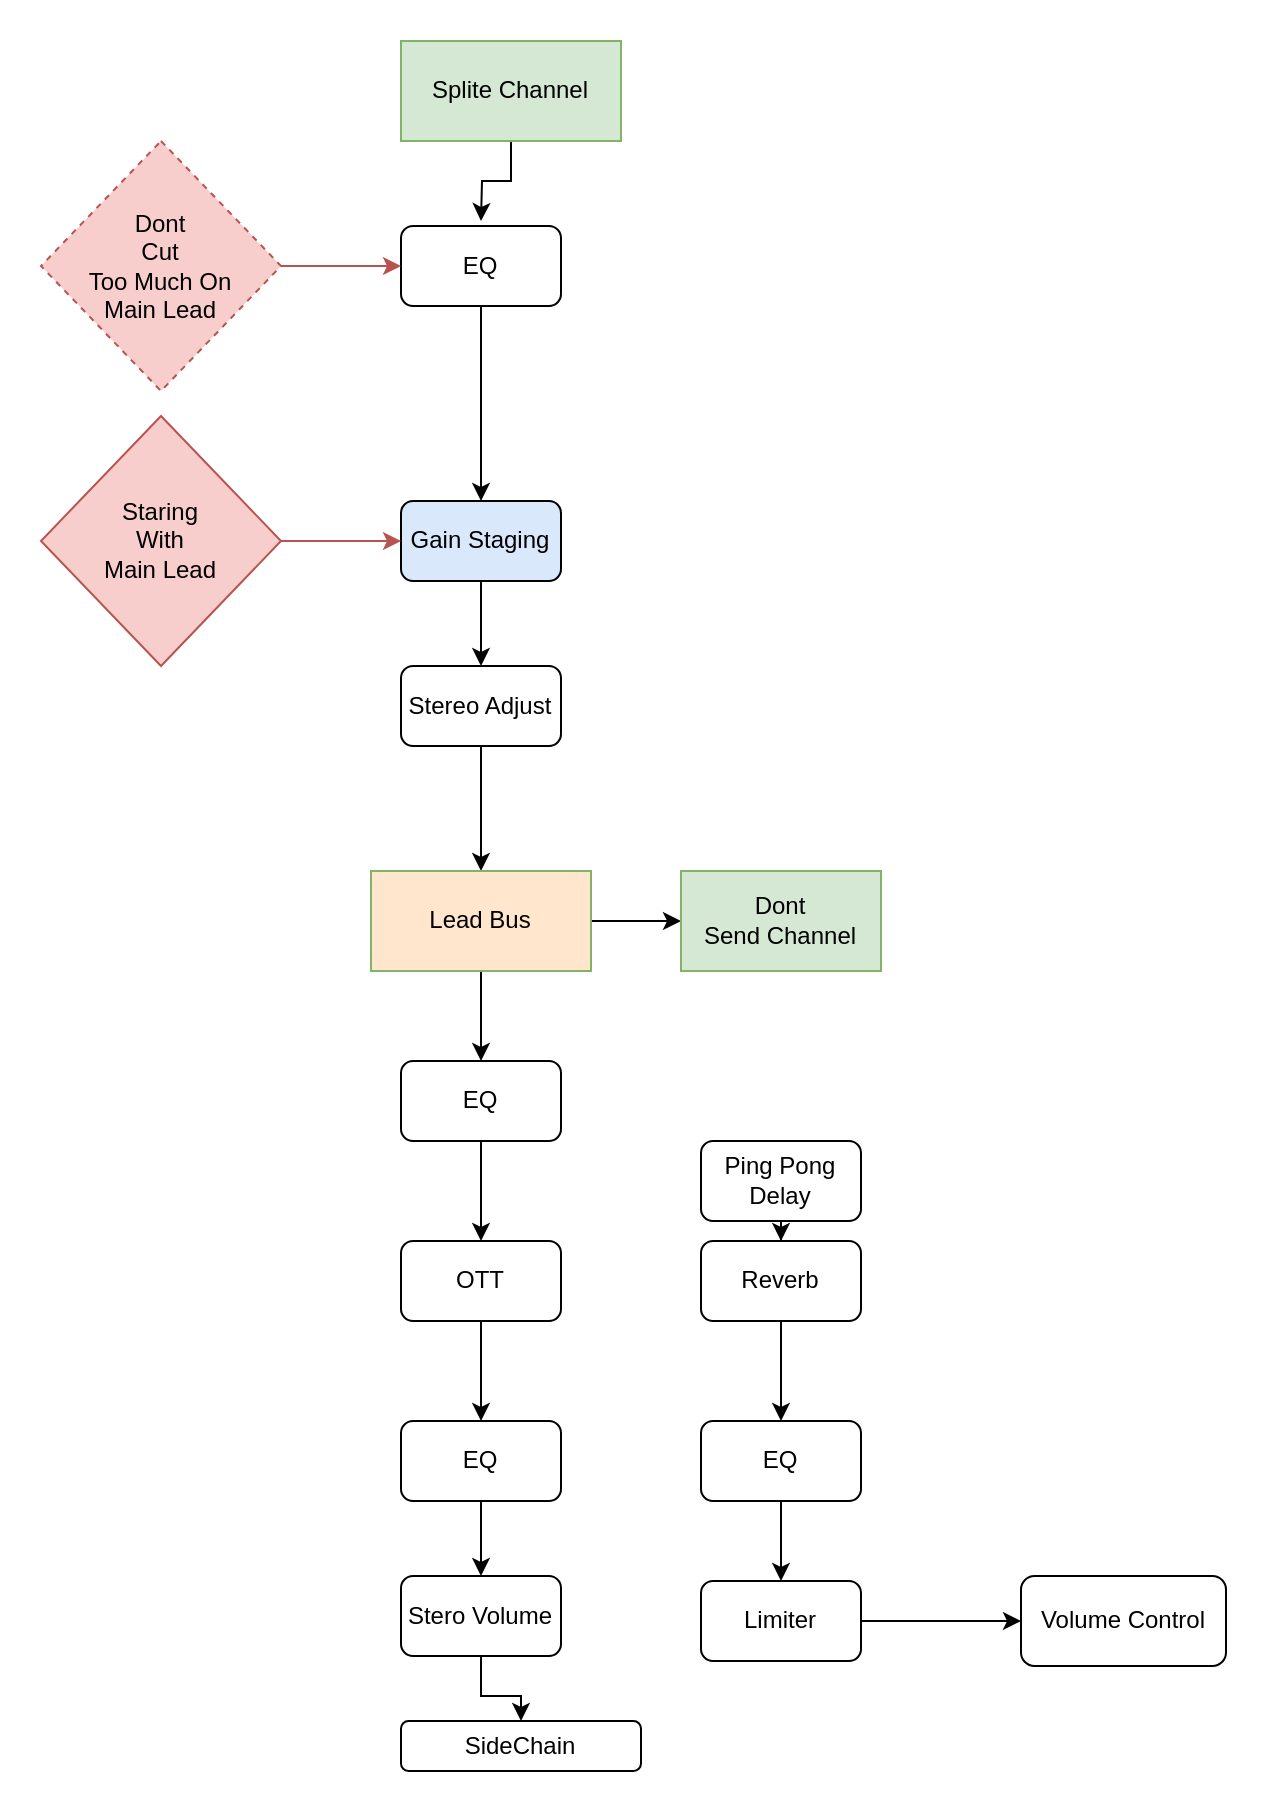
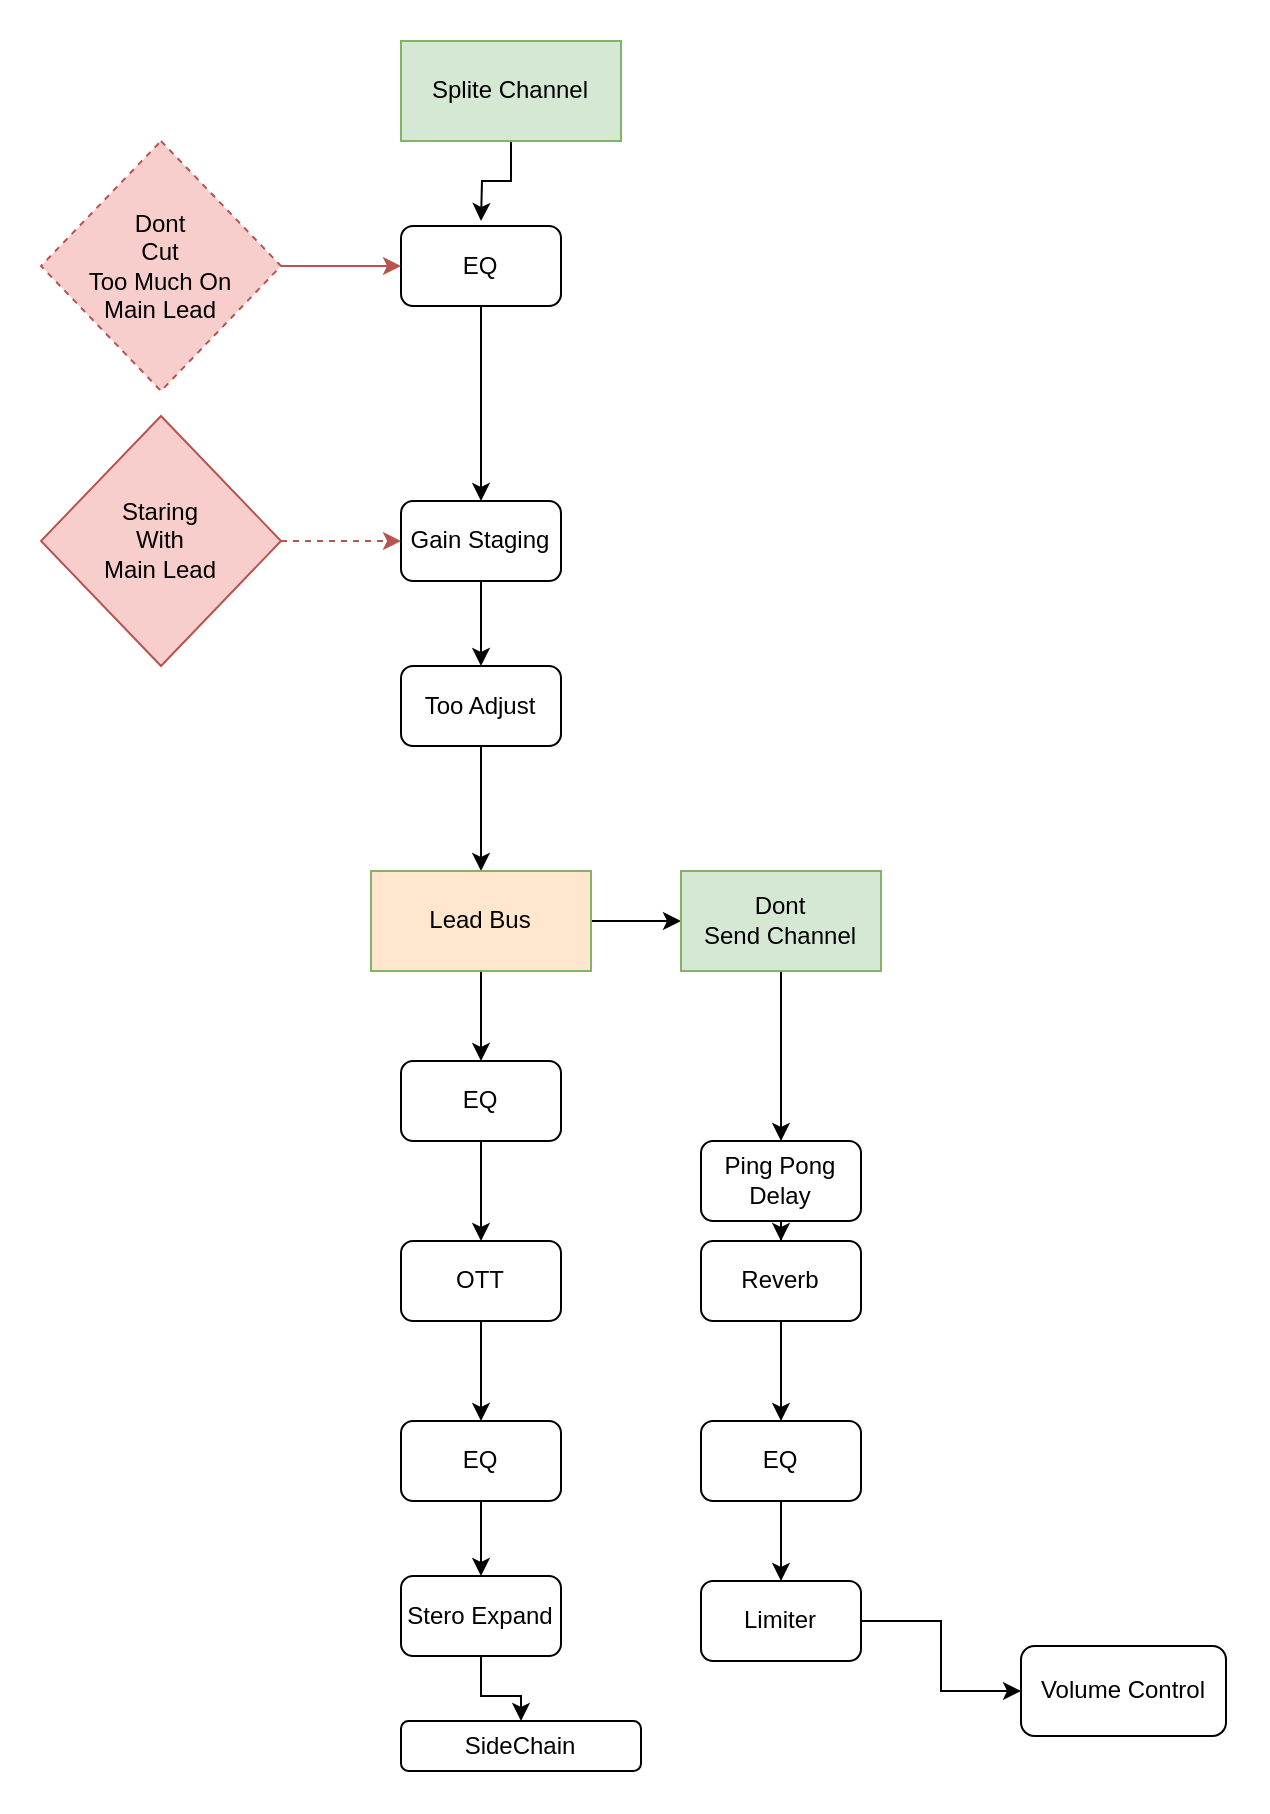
(336, 541) -> (336, 541)
(481, 541) -> (481, 541)
(481, 707) -> (481, 707)
none -> (781, 1049)
(481, 1617) -> (481, 1617)
(1124, 1621) -> (1124, 1691)
